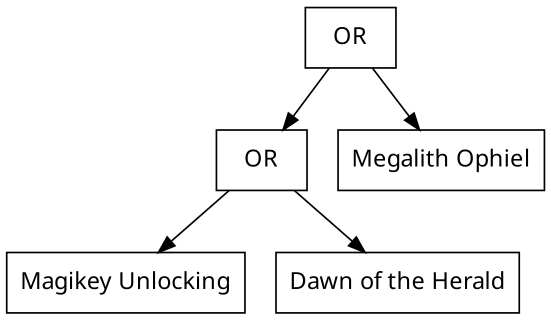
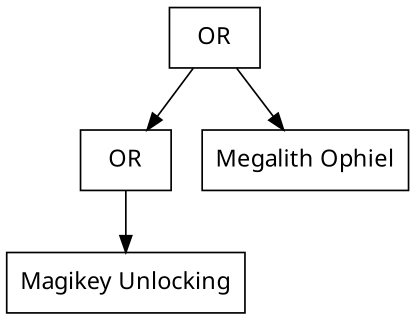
(398, 283) -> none
